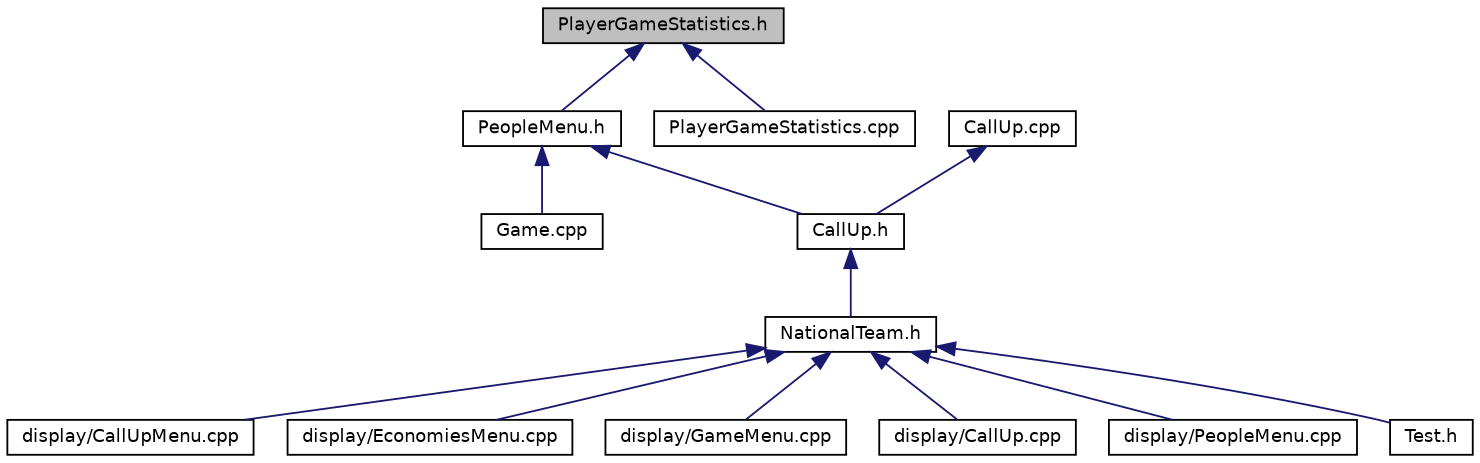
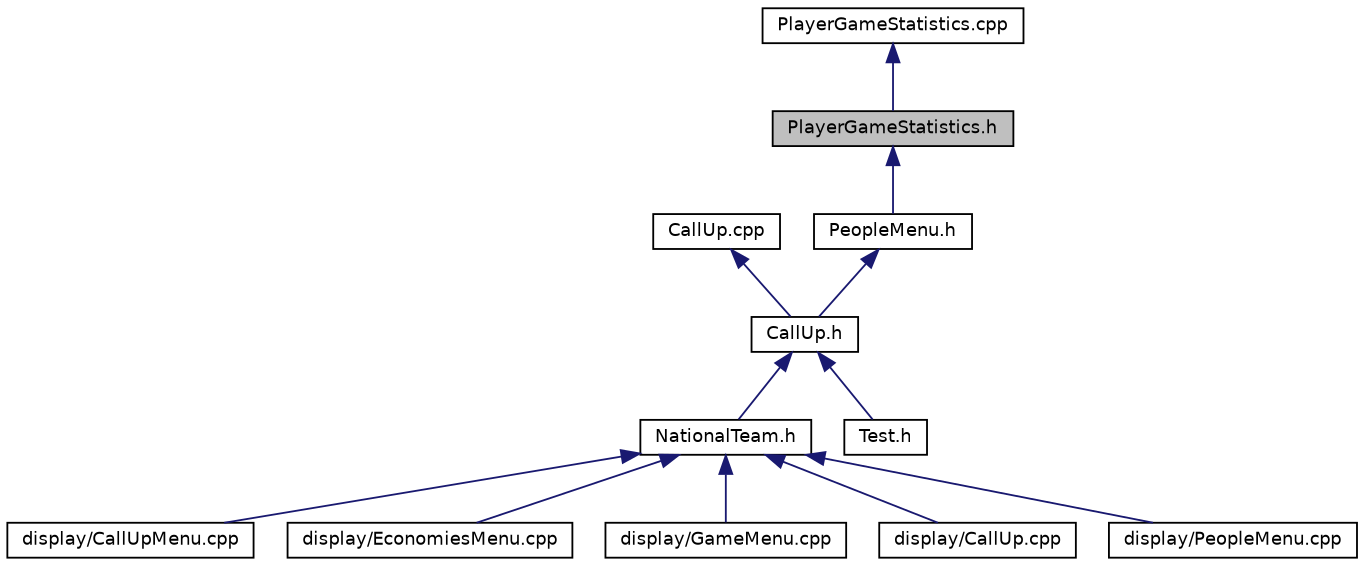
(731, 83) -> (893, 87)
(542, 232) -> none
(1173, 381) -> (851, 393)
